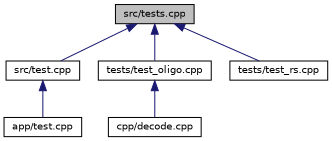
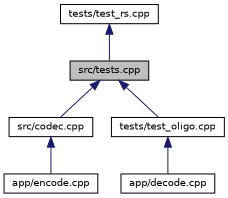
(222, 44) -> (109, 48)
(43, 71) -> (51, 127)
(43, 127) -> (51, 184)
(155, 127) -> (168, 184)
